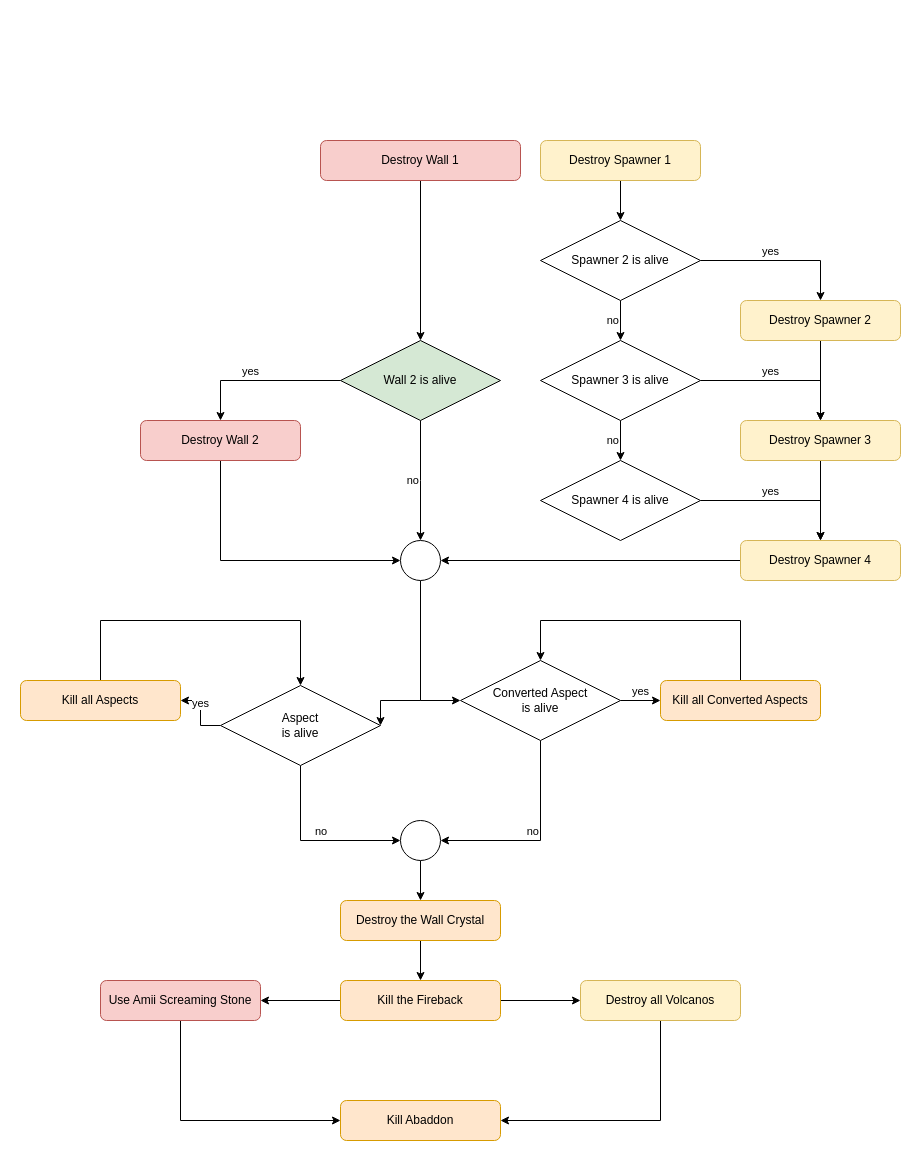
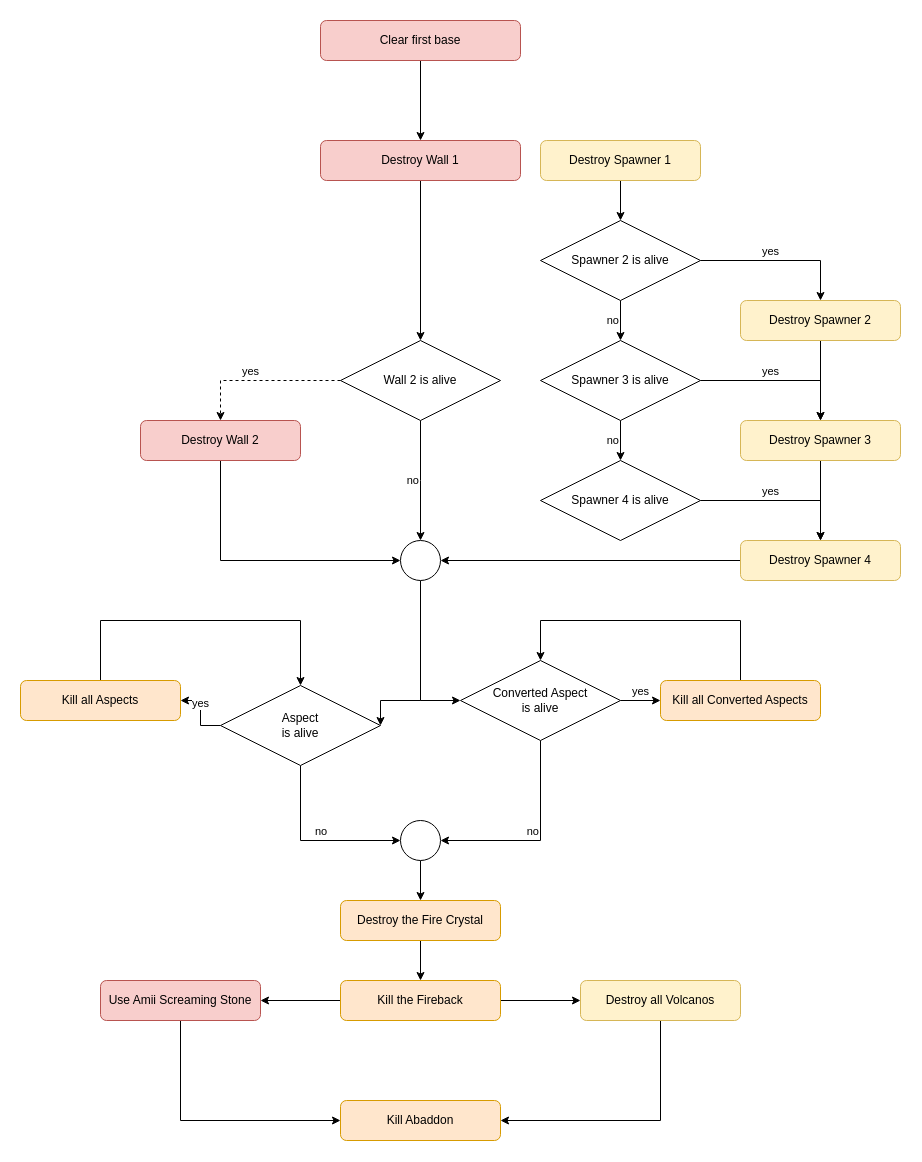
none -> (421, 41)
none -> (421, 97)
(265, 381) -> (265, 381)
(421, 381) -> (421, 381)
(421, 921) -> (421, 921)
